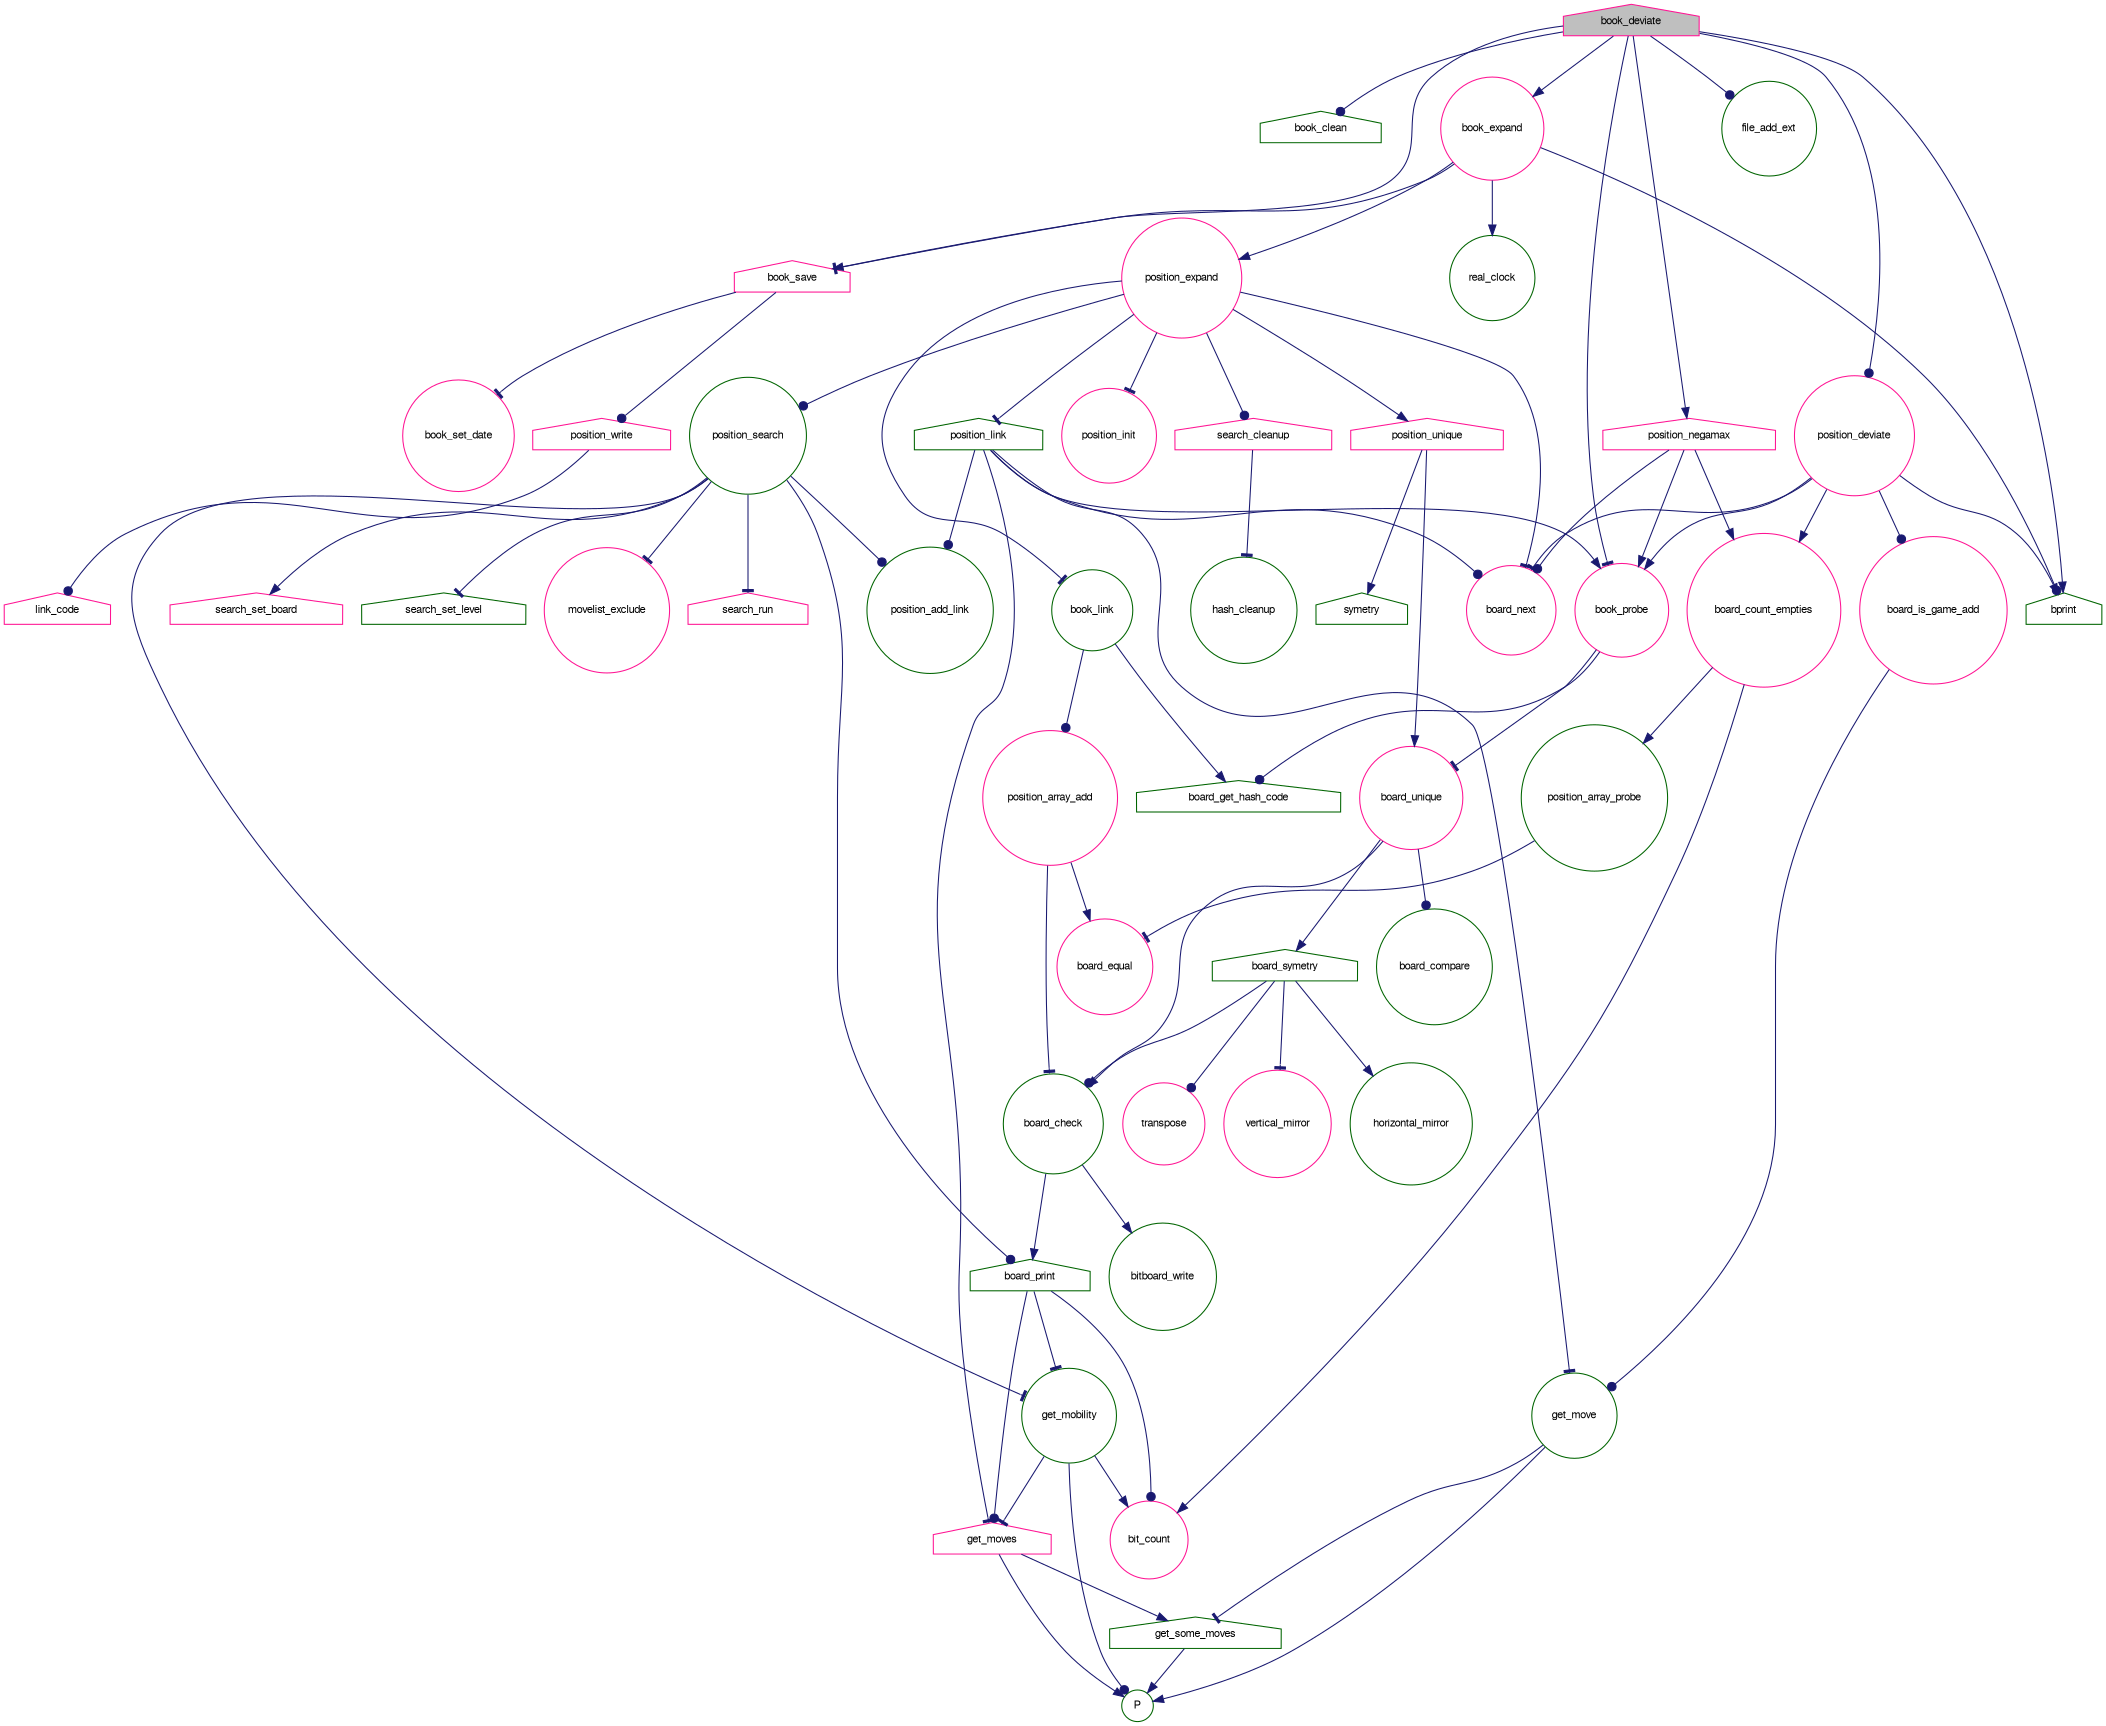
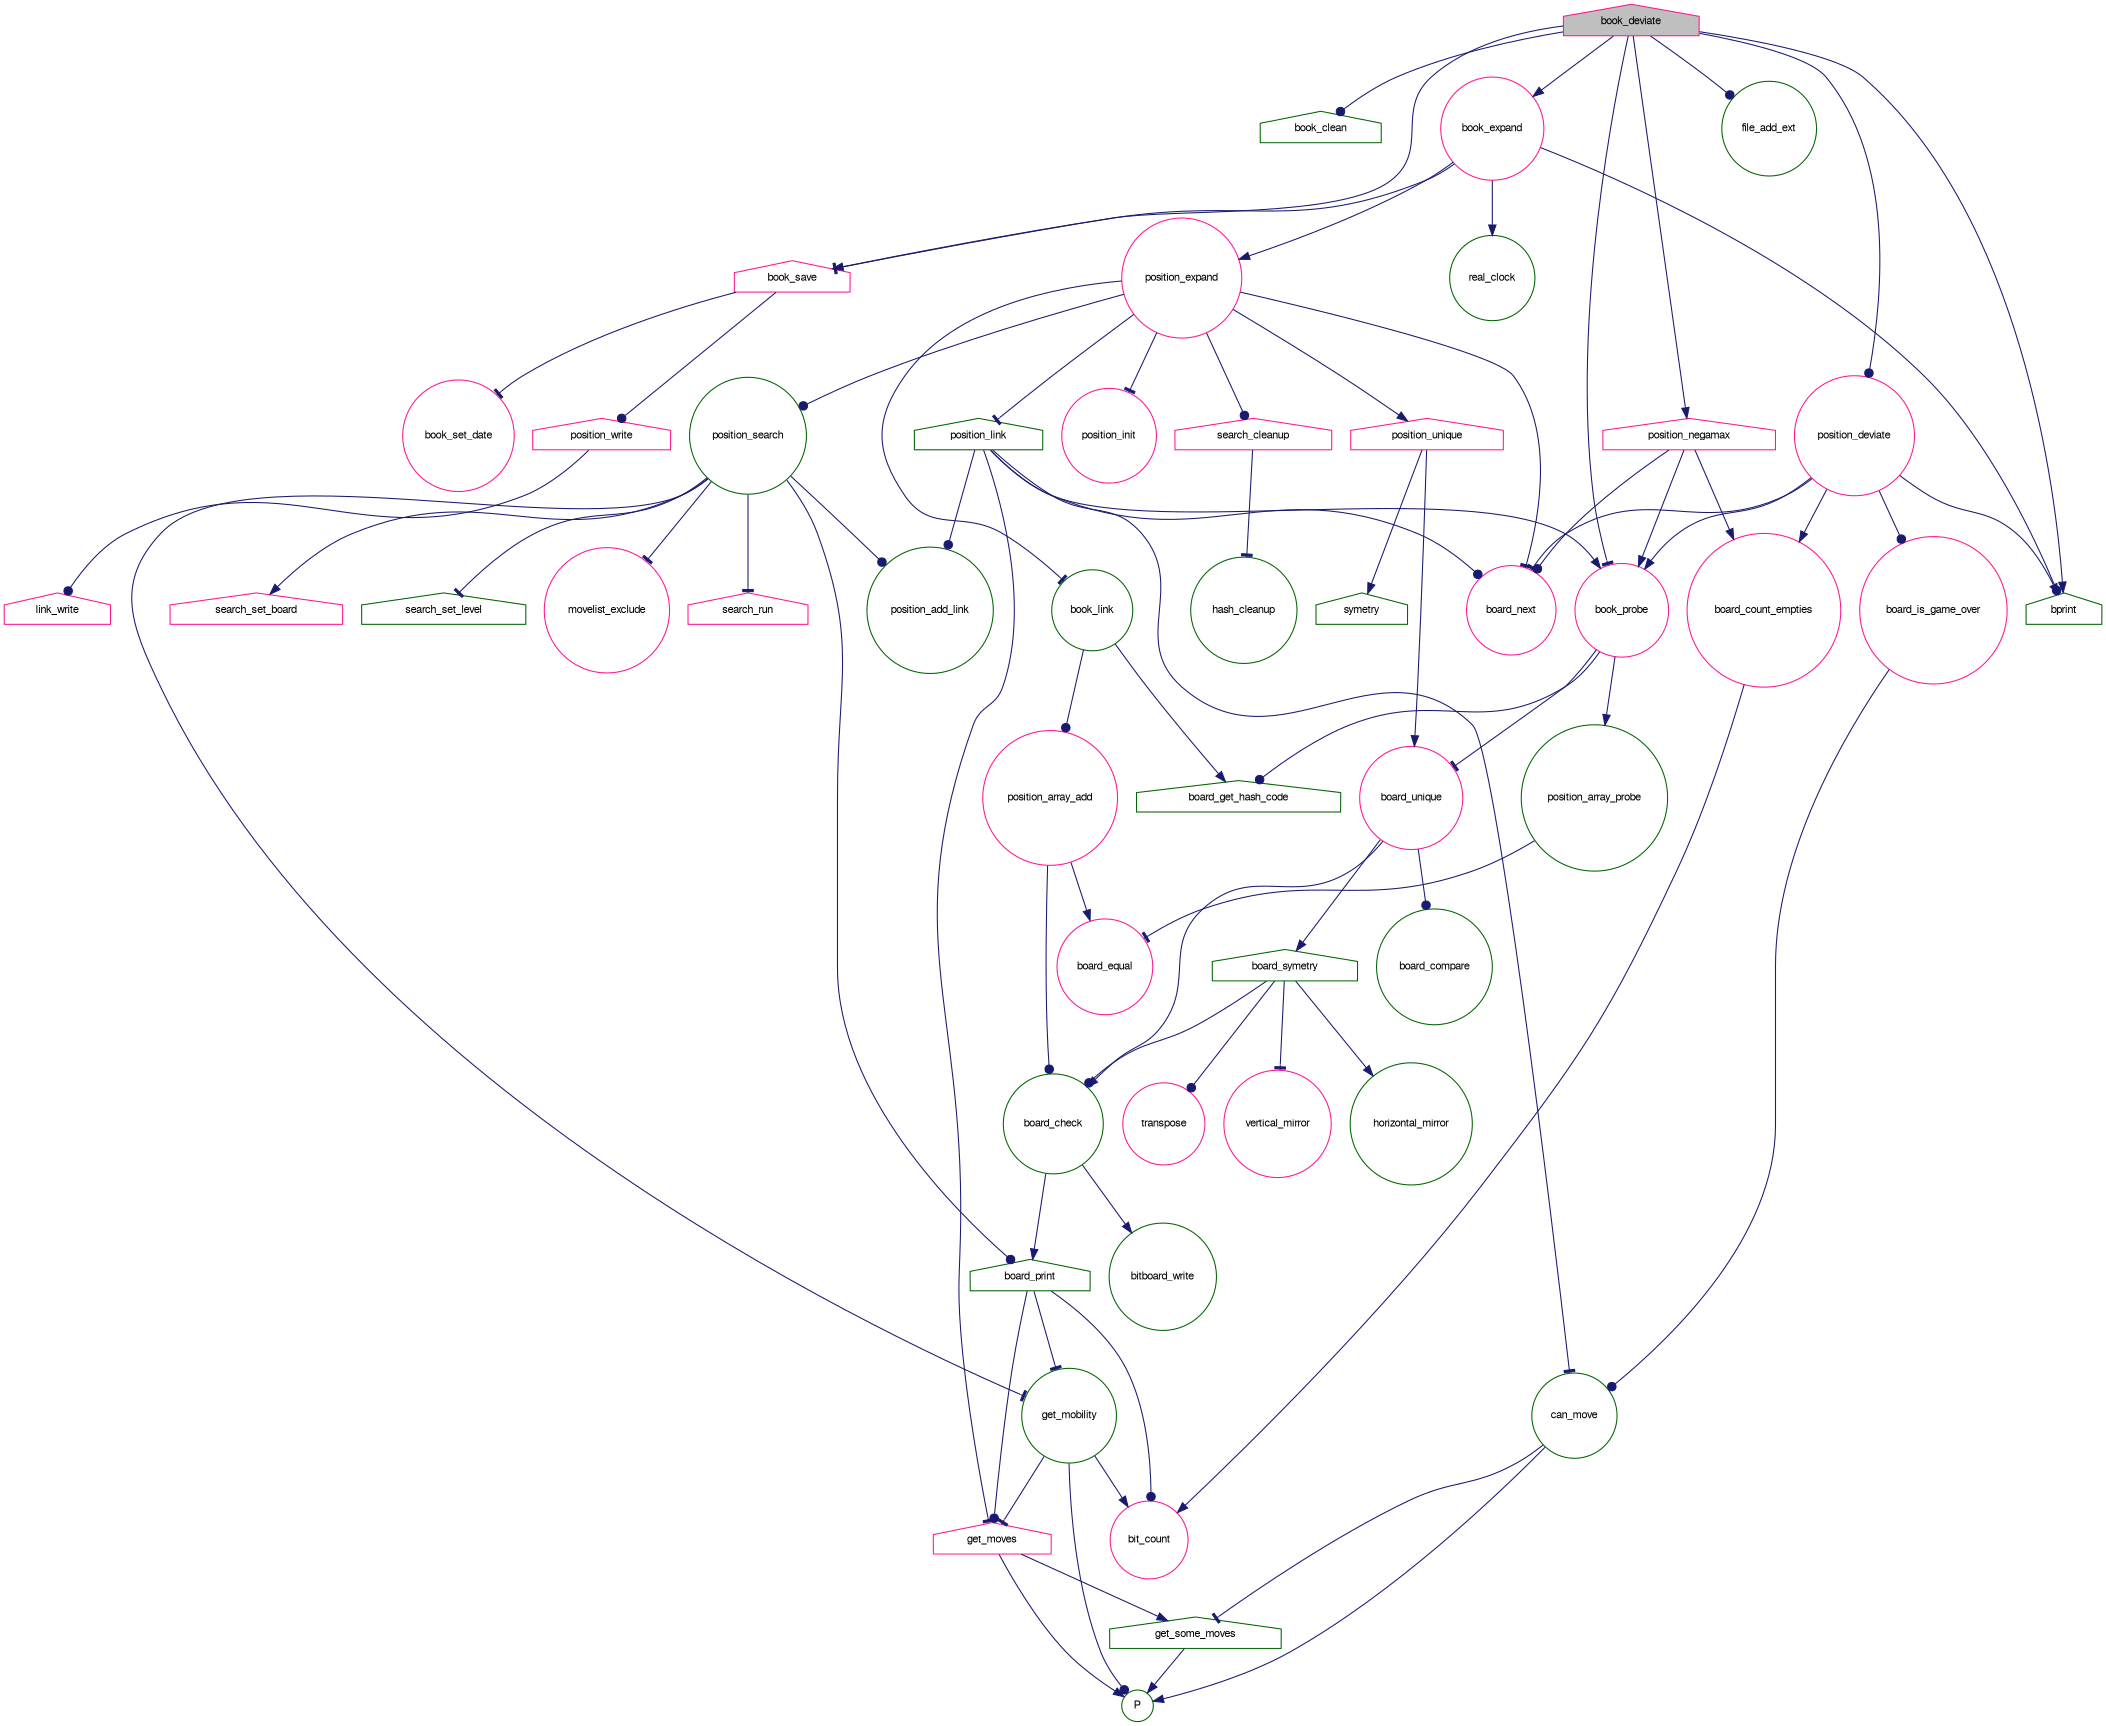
(57, 610) -> (57, 610)
(1933, 610) -> (1933, 610)
(1682, 701) -> (1611, 686)
(1046, 967) -> (1046, 967)
(1574, 1416) -> (1574, 1416)
